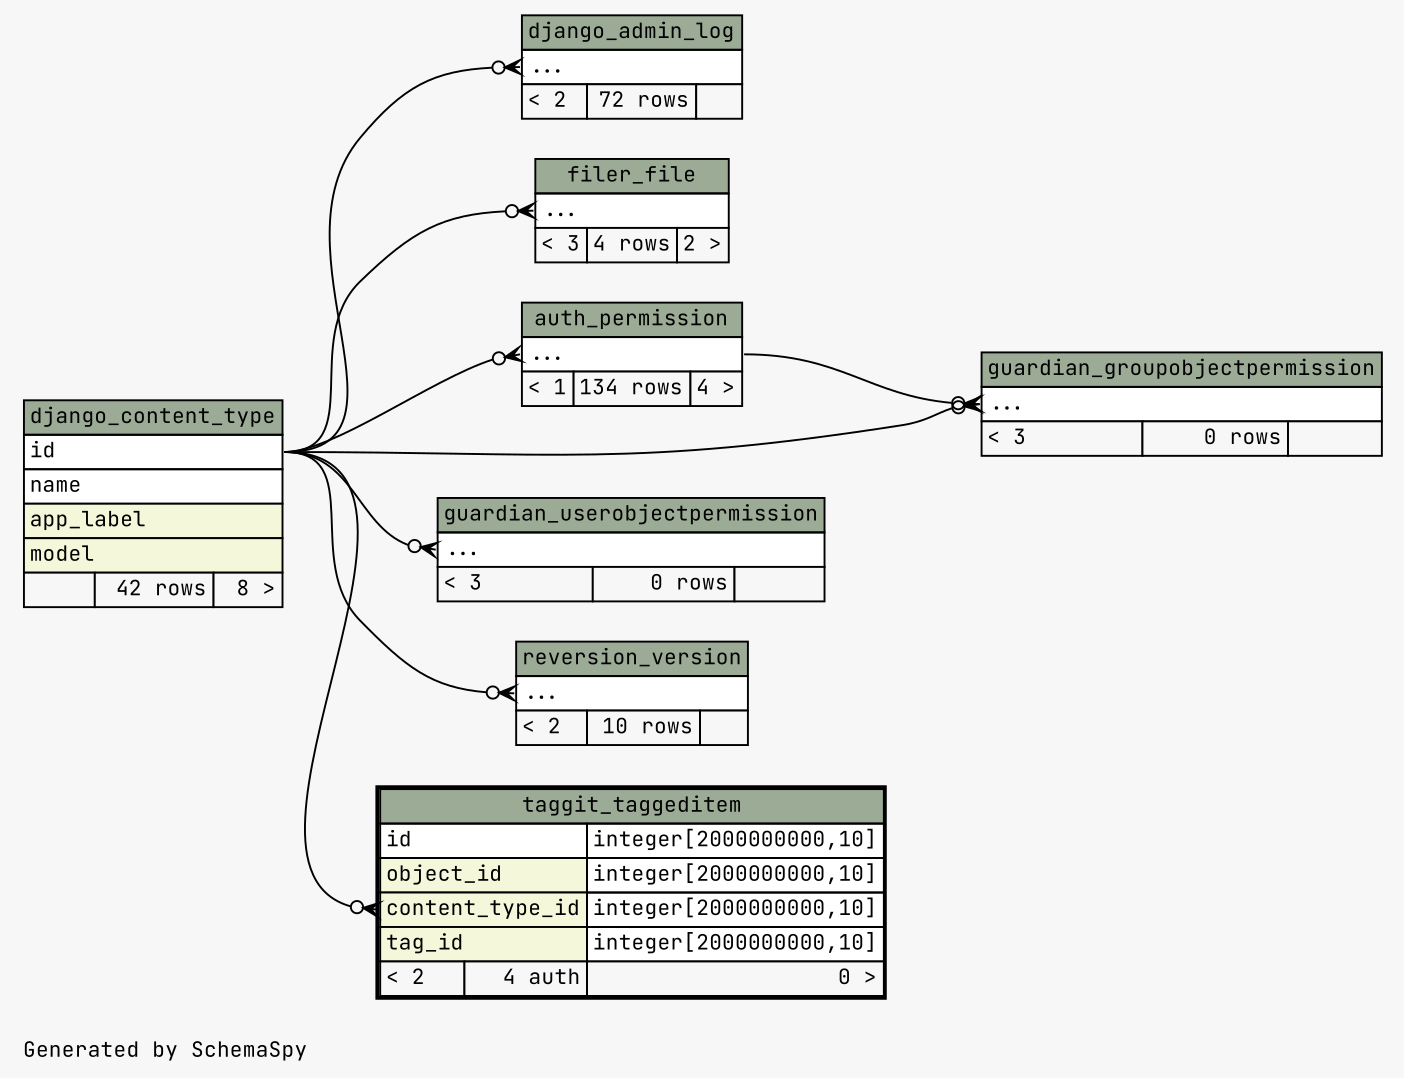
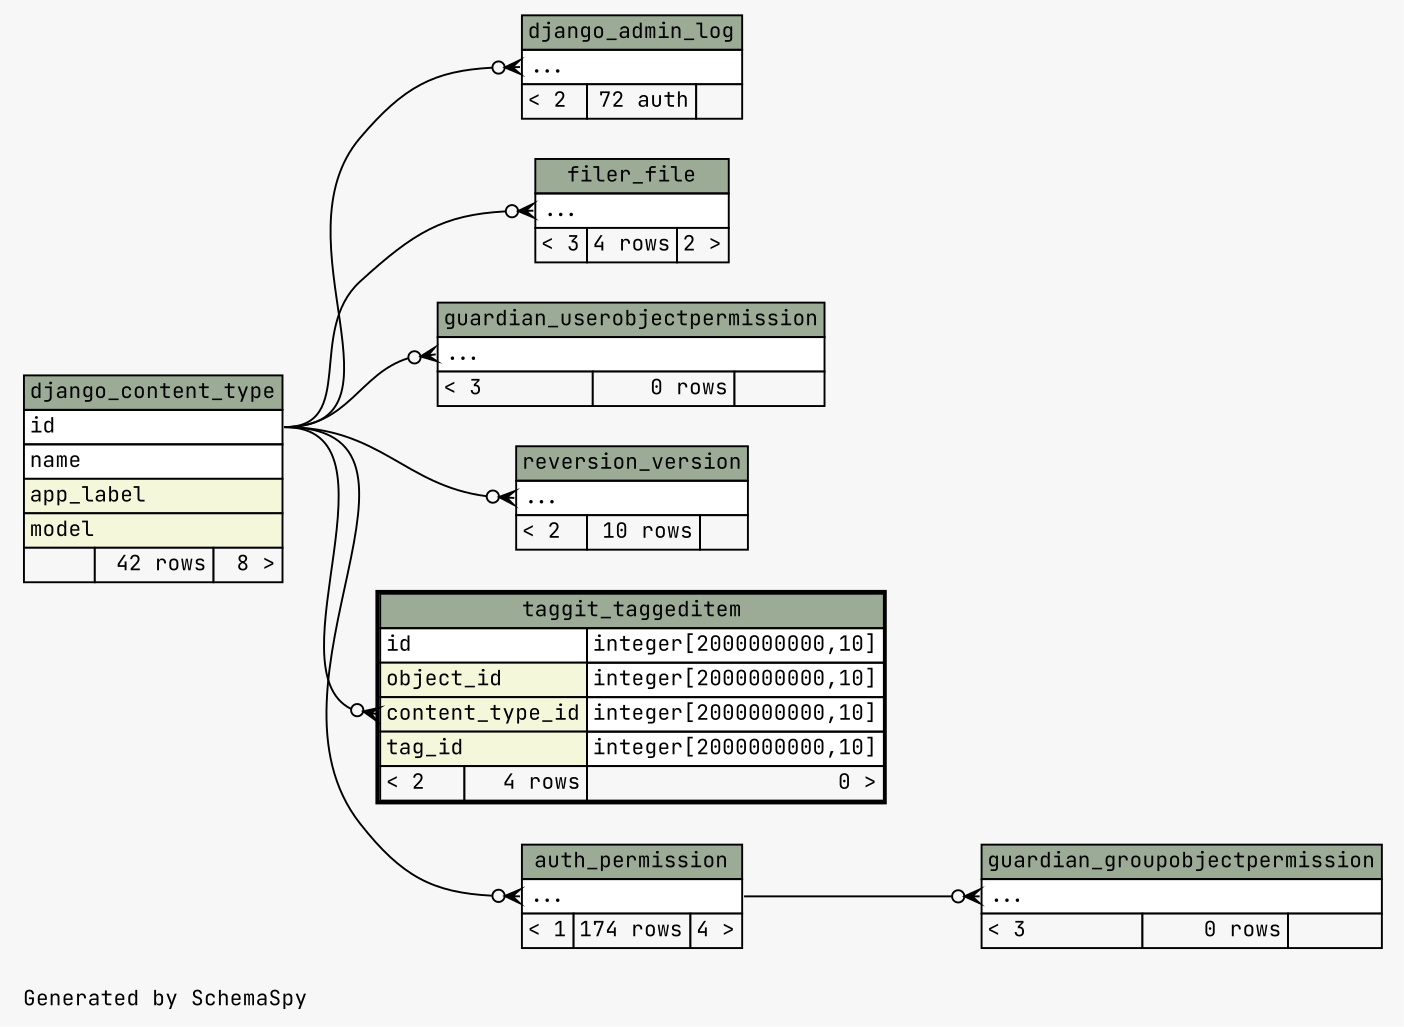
(644, 101) -> (644, 101)
(632, 388) -> (632, 930)
(620, 454) -> none
(542, 978) -> (542, 782)
